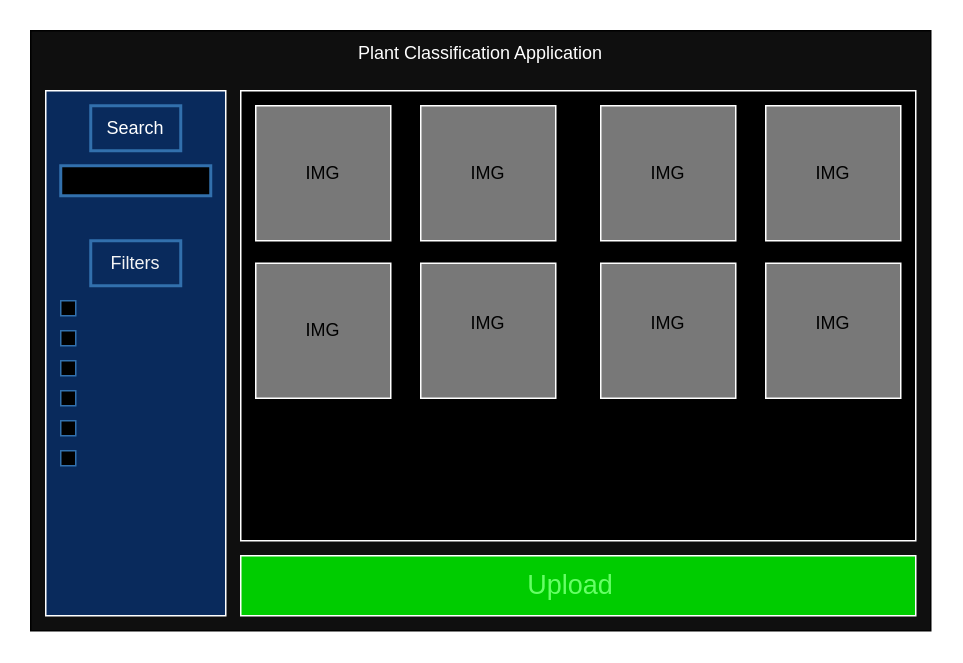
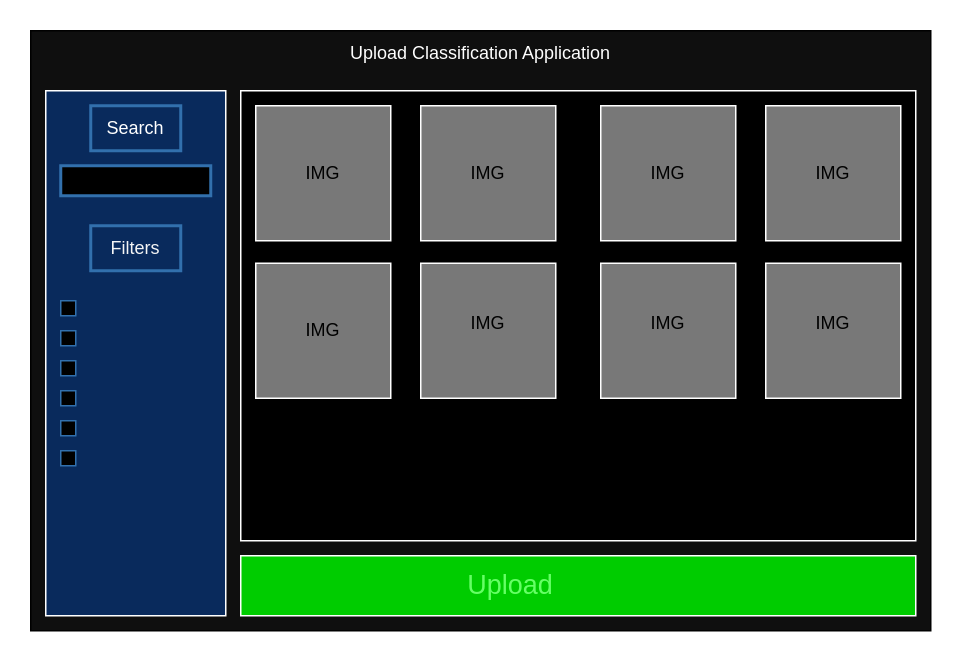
(481, 53) -> (481, 53)
(136, 263) -> (136, 248)
(571, 586) -> (511, 586)
